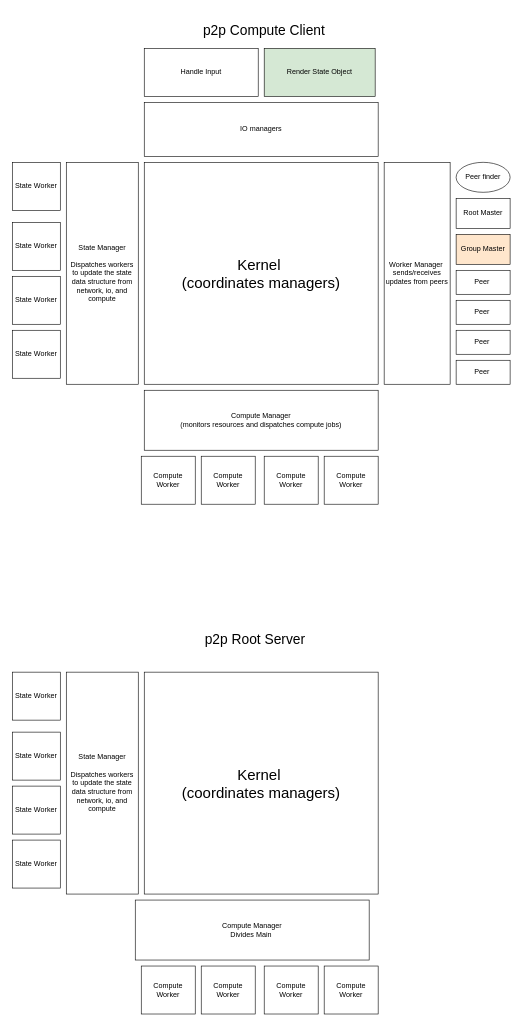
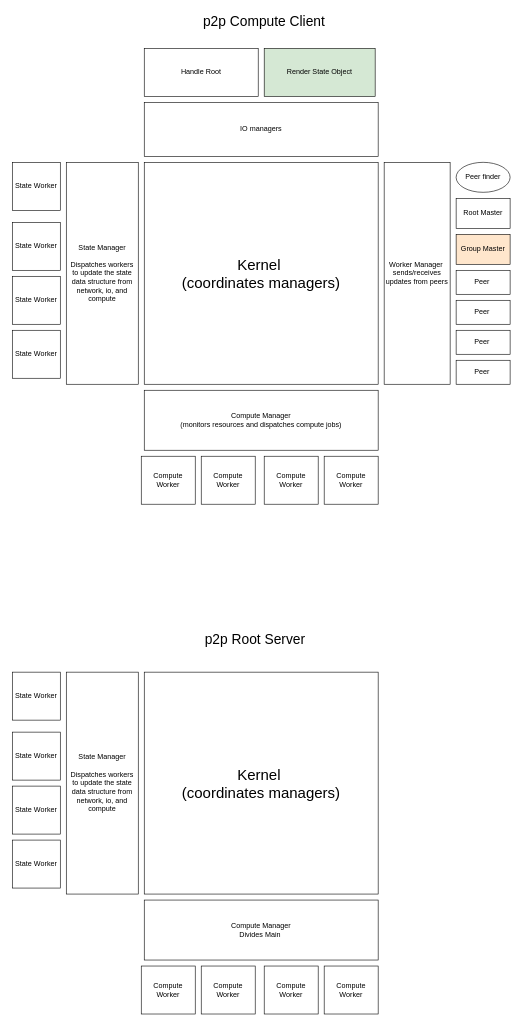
(264, 30) -> (264, 21)
(201, 72) -> (201, 72)
(252, 930) -> (261, 930)
